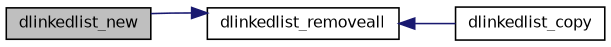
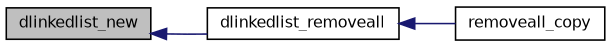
(171, 13) -> (187, 34)
(530, 24) -> (530, 24)
